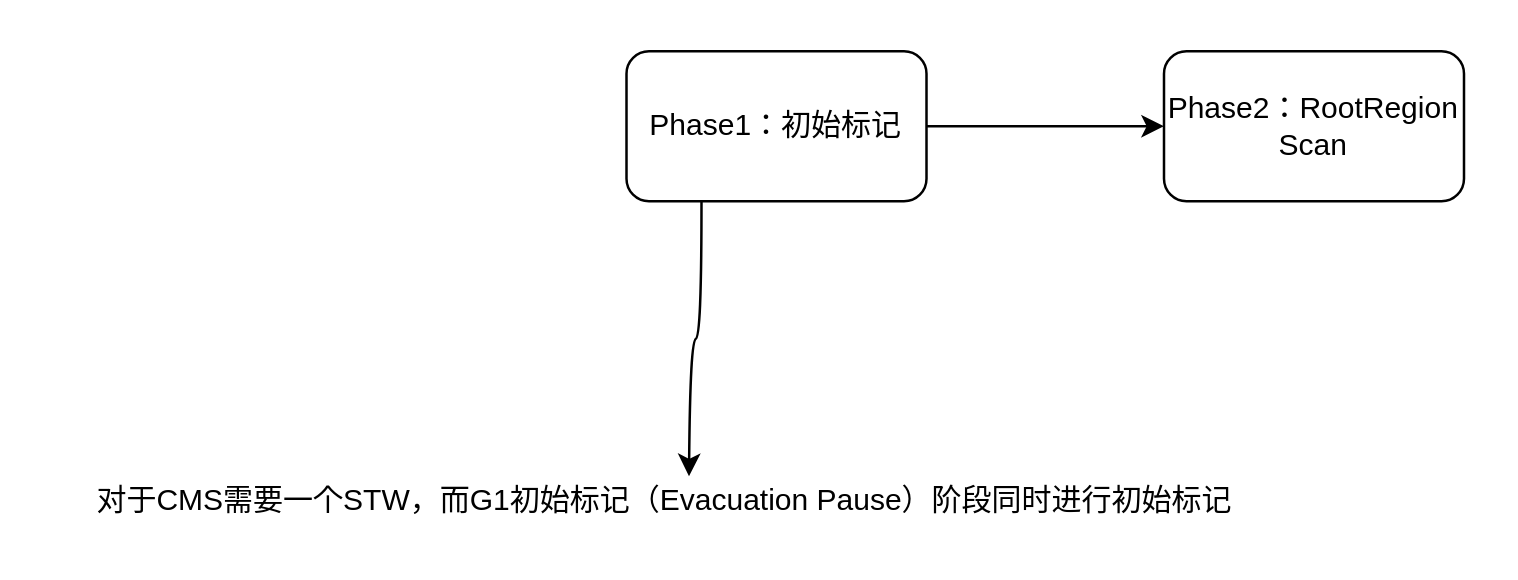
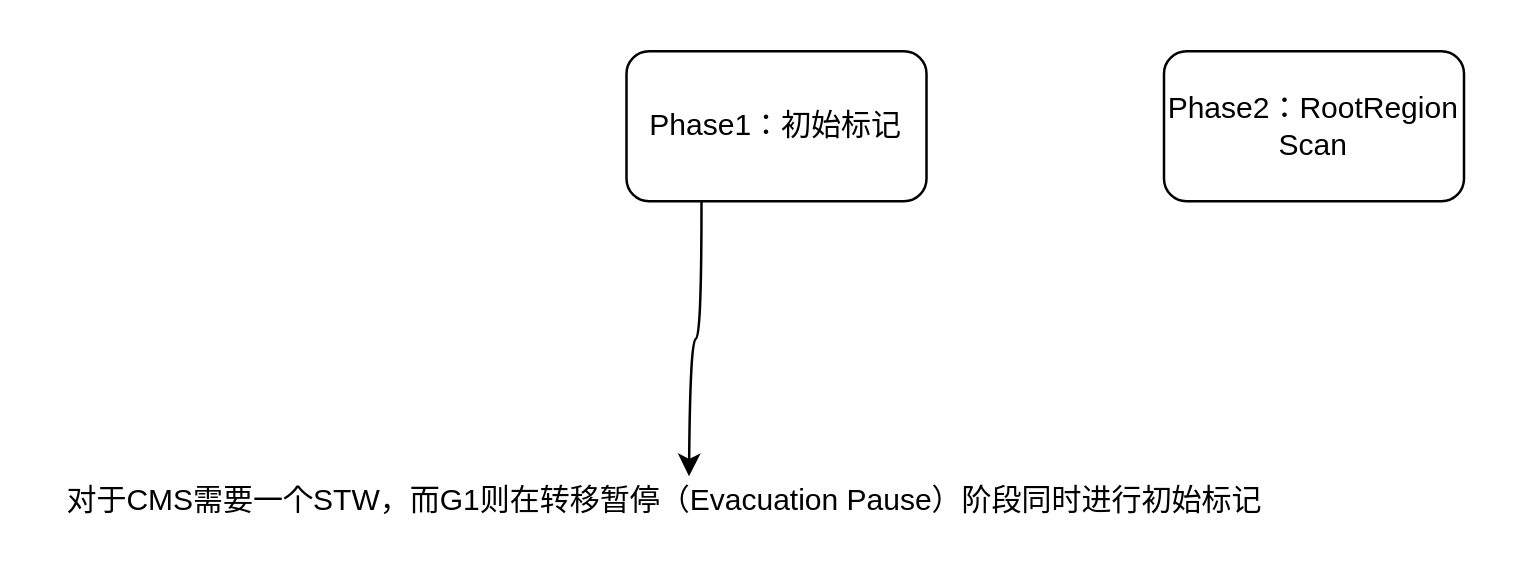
(1038, 126) -> none
(665, 501) -> (665, 501)
